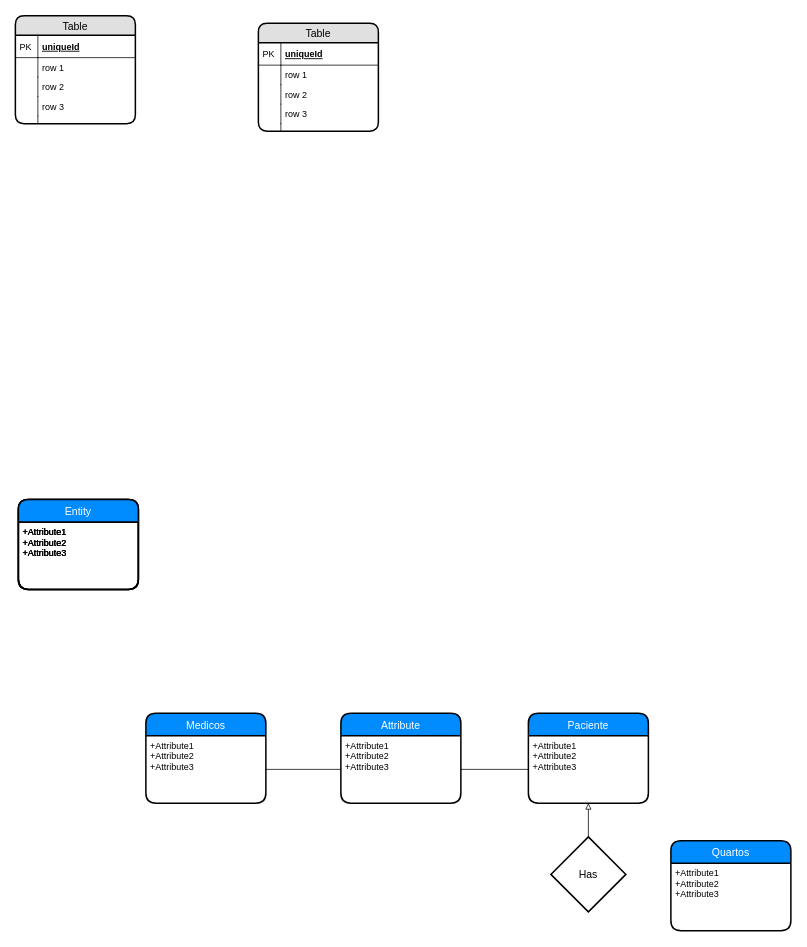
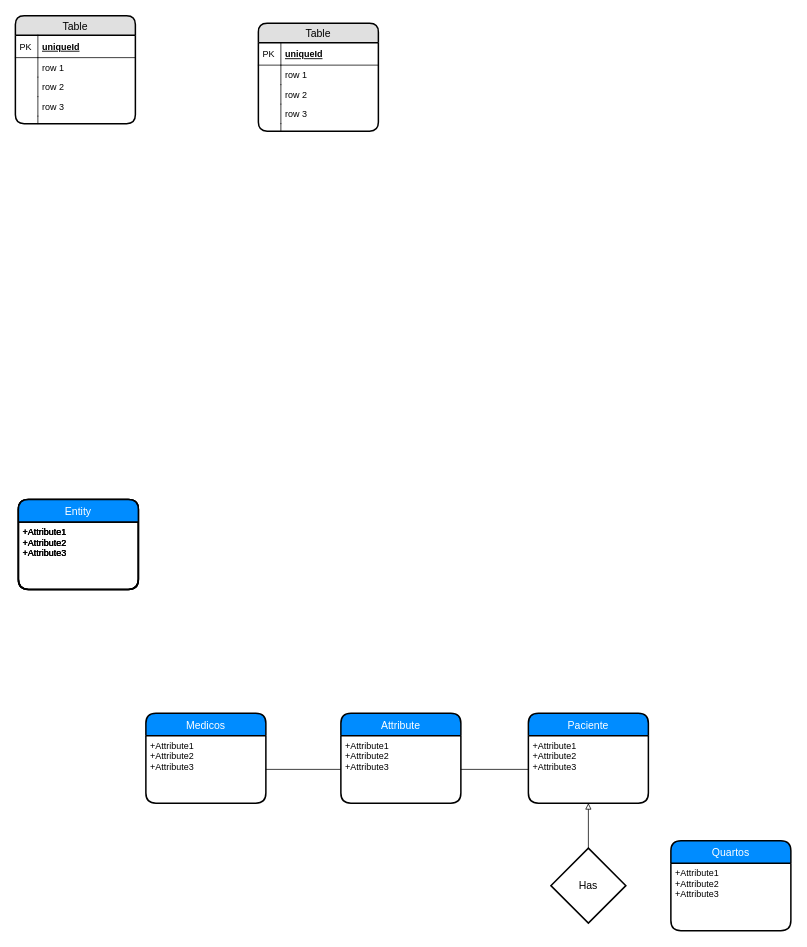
(588, 874) -> (588, 885)
